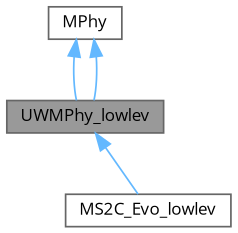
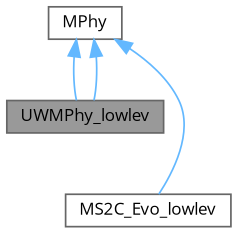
(122, 171) -> (183, 114)
